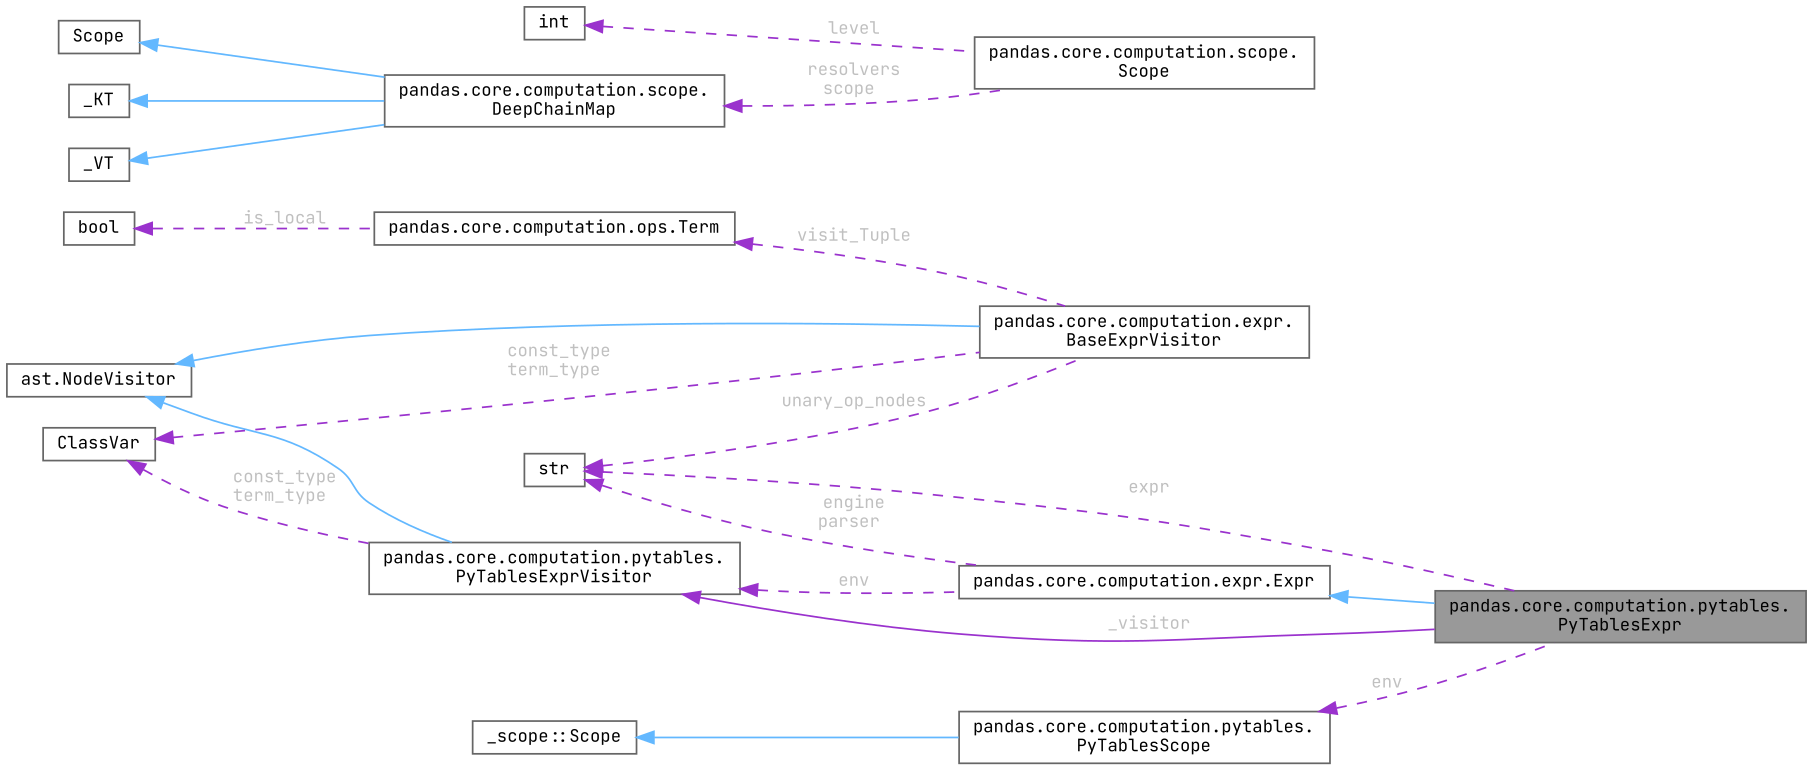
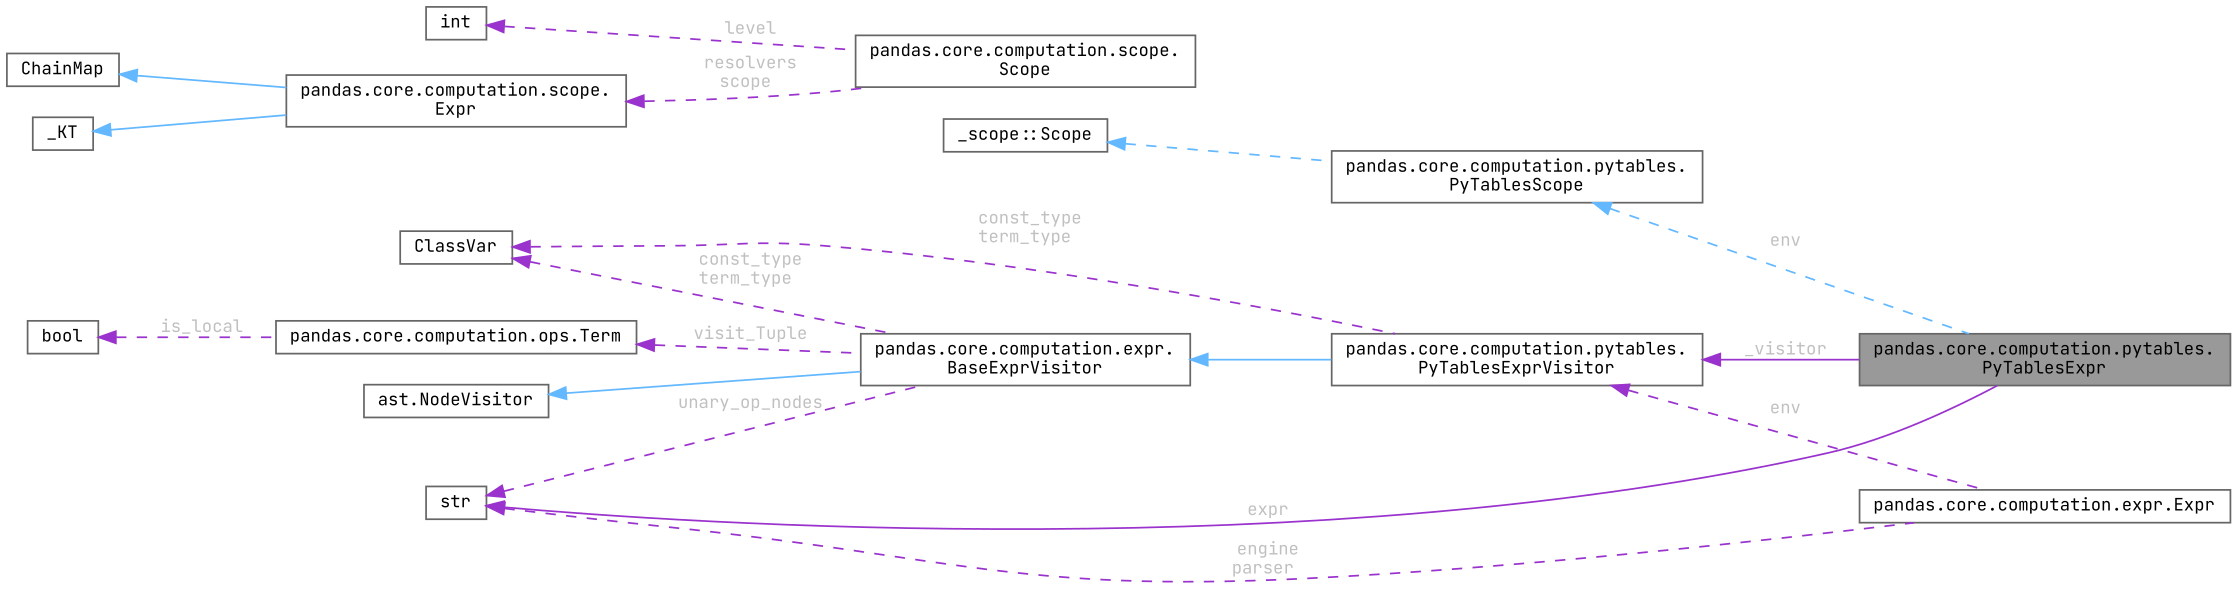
(99, 37) -> (63, 70)
(555, 101) -> (456, 101)
(99, 165) -> none
(317, 455) -> (1270, 360)
(1061, 509) -> (1259, 523)
(1391, 600) -> none
(1447, 680) -> (1789, 271)
(806, 737) -> (1228, 152)
